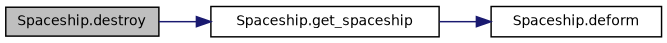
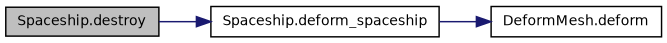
(325, 22) -> (325, 22)
(576, 22) -> (576, 22)
